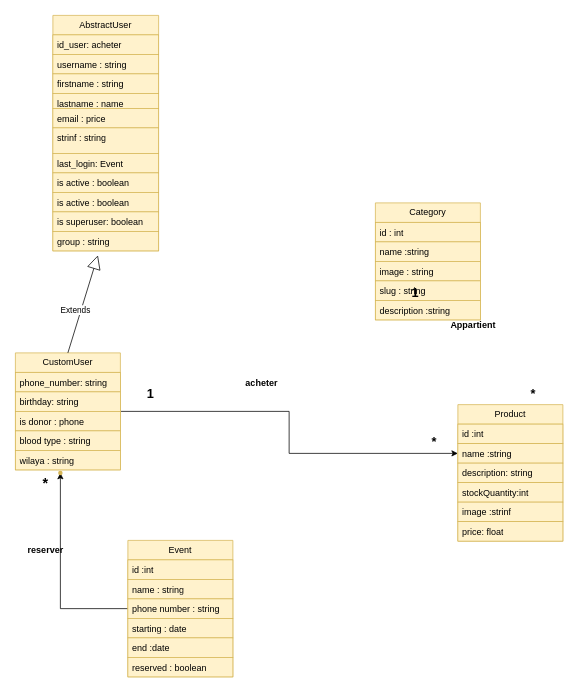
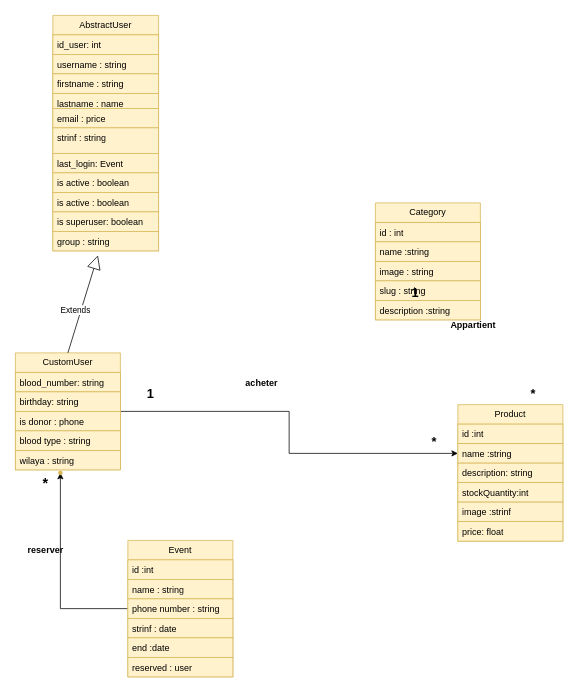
(94, 46) -> (83, 46)
(67, 383) -> (66, 383)
(165, 629) -> (160, 629)
(173, 668) -> (167, 668)
